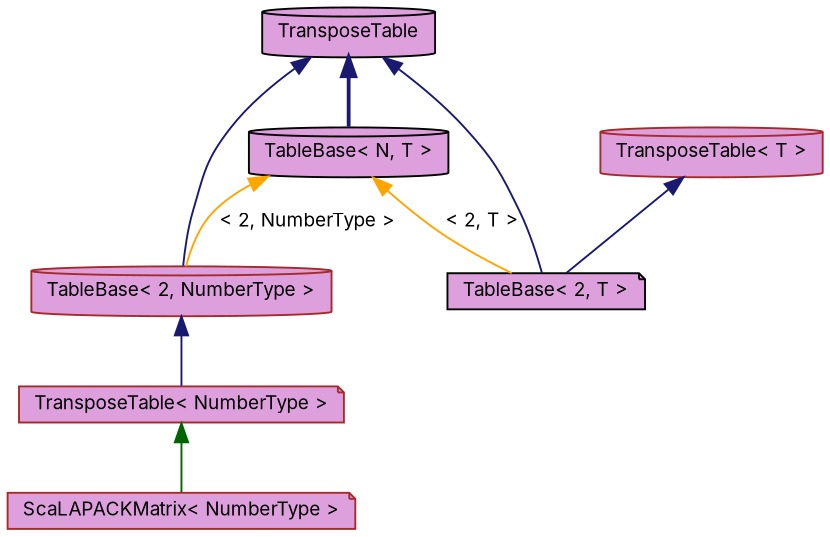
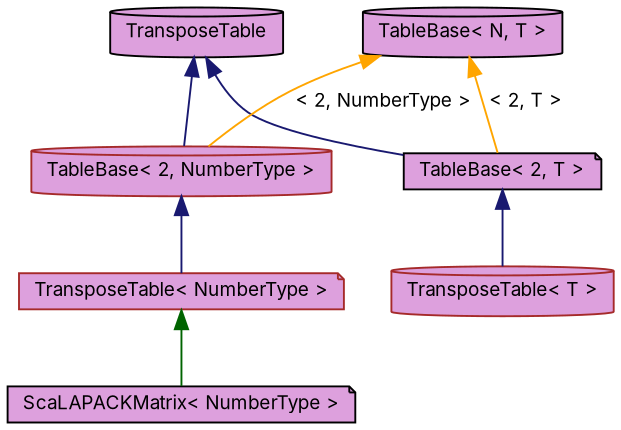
(349, 102) -> none
(617, 231) -> (503, 238)
(181, 511) -> (181, 404)
